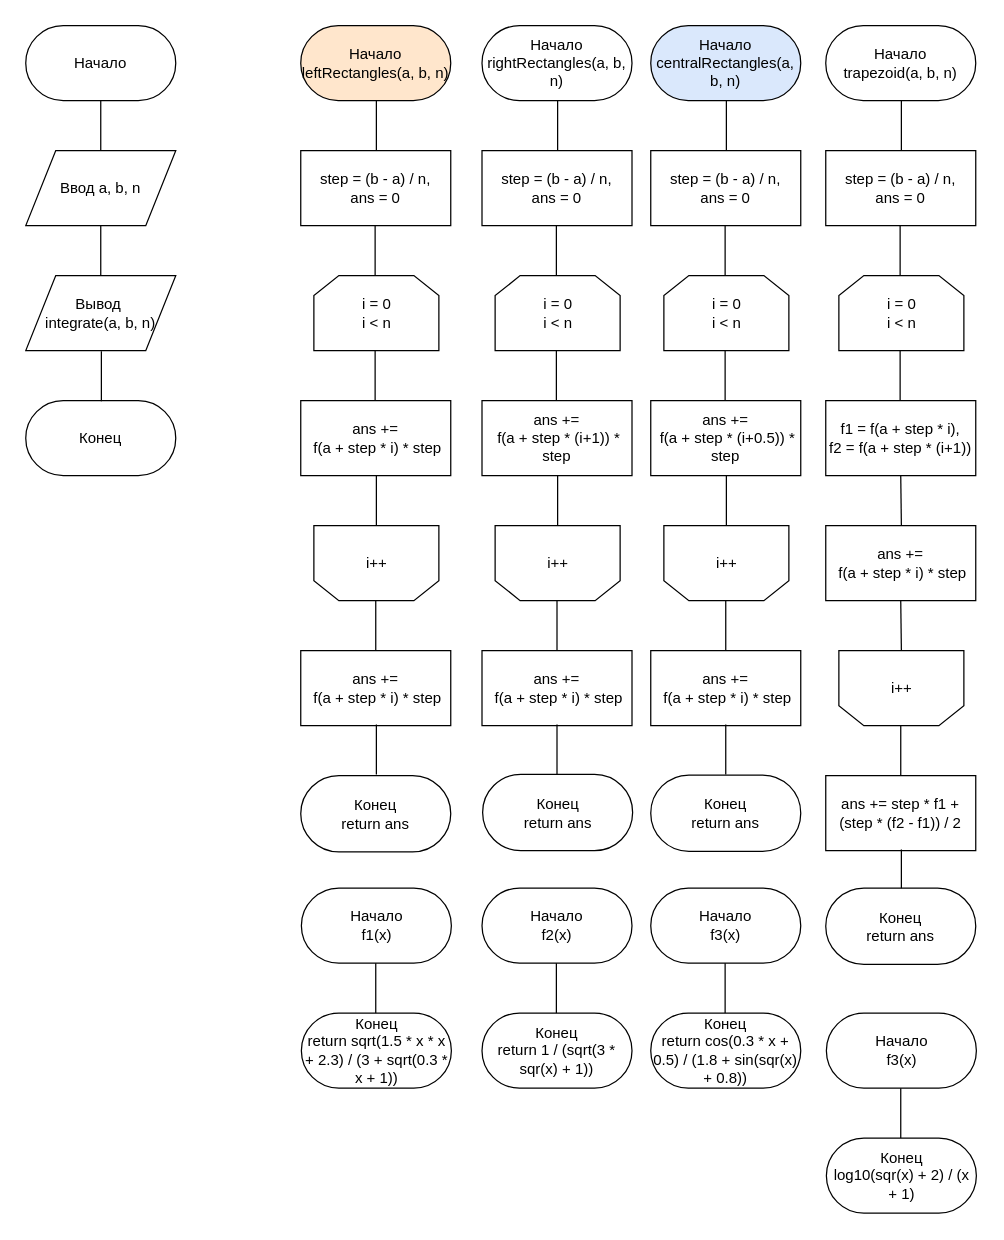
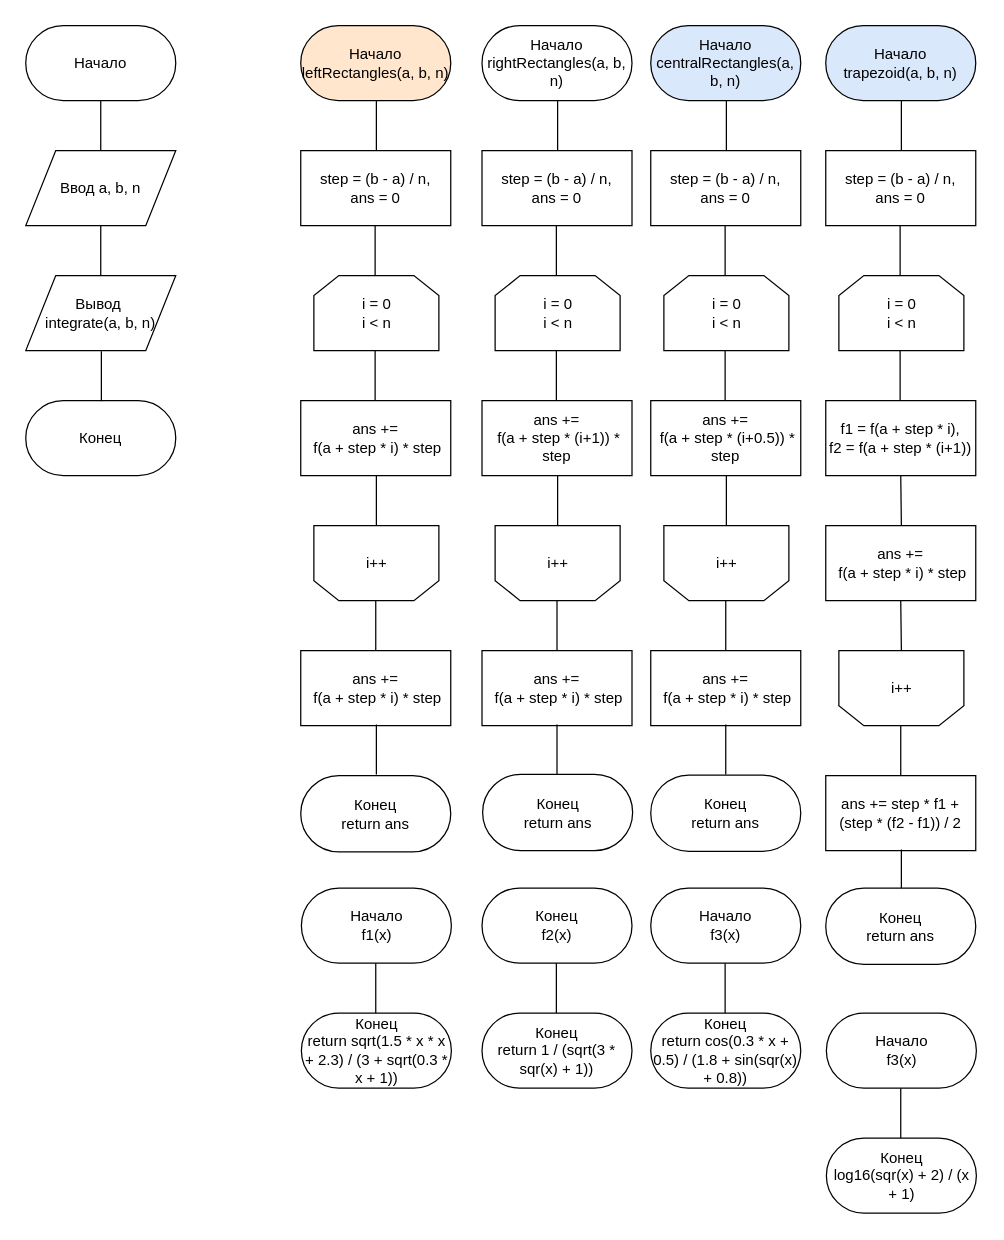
(901, 63) -> (901, 63)
(557, 926) -> (557, 926)
(902, 1176) -> (902, 1176)
